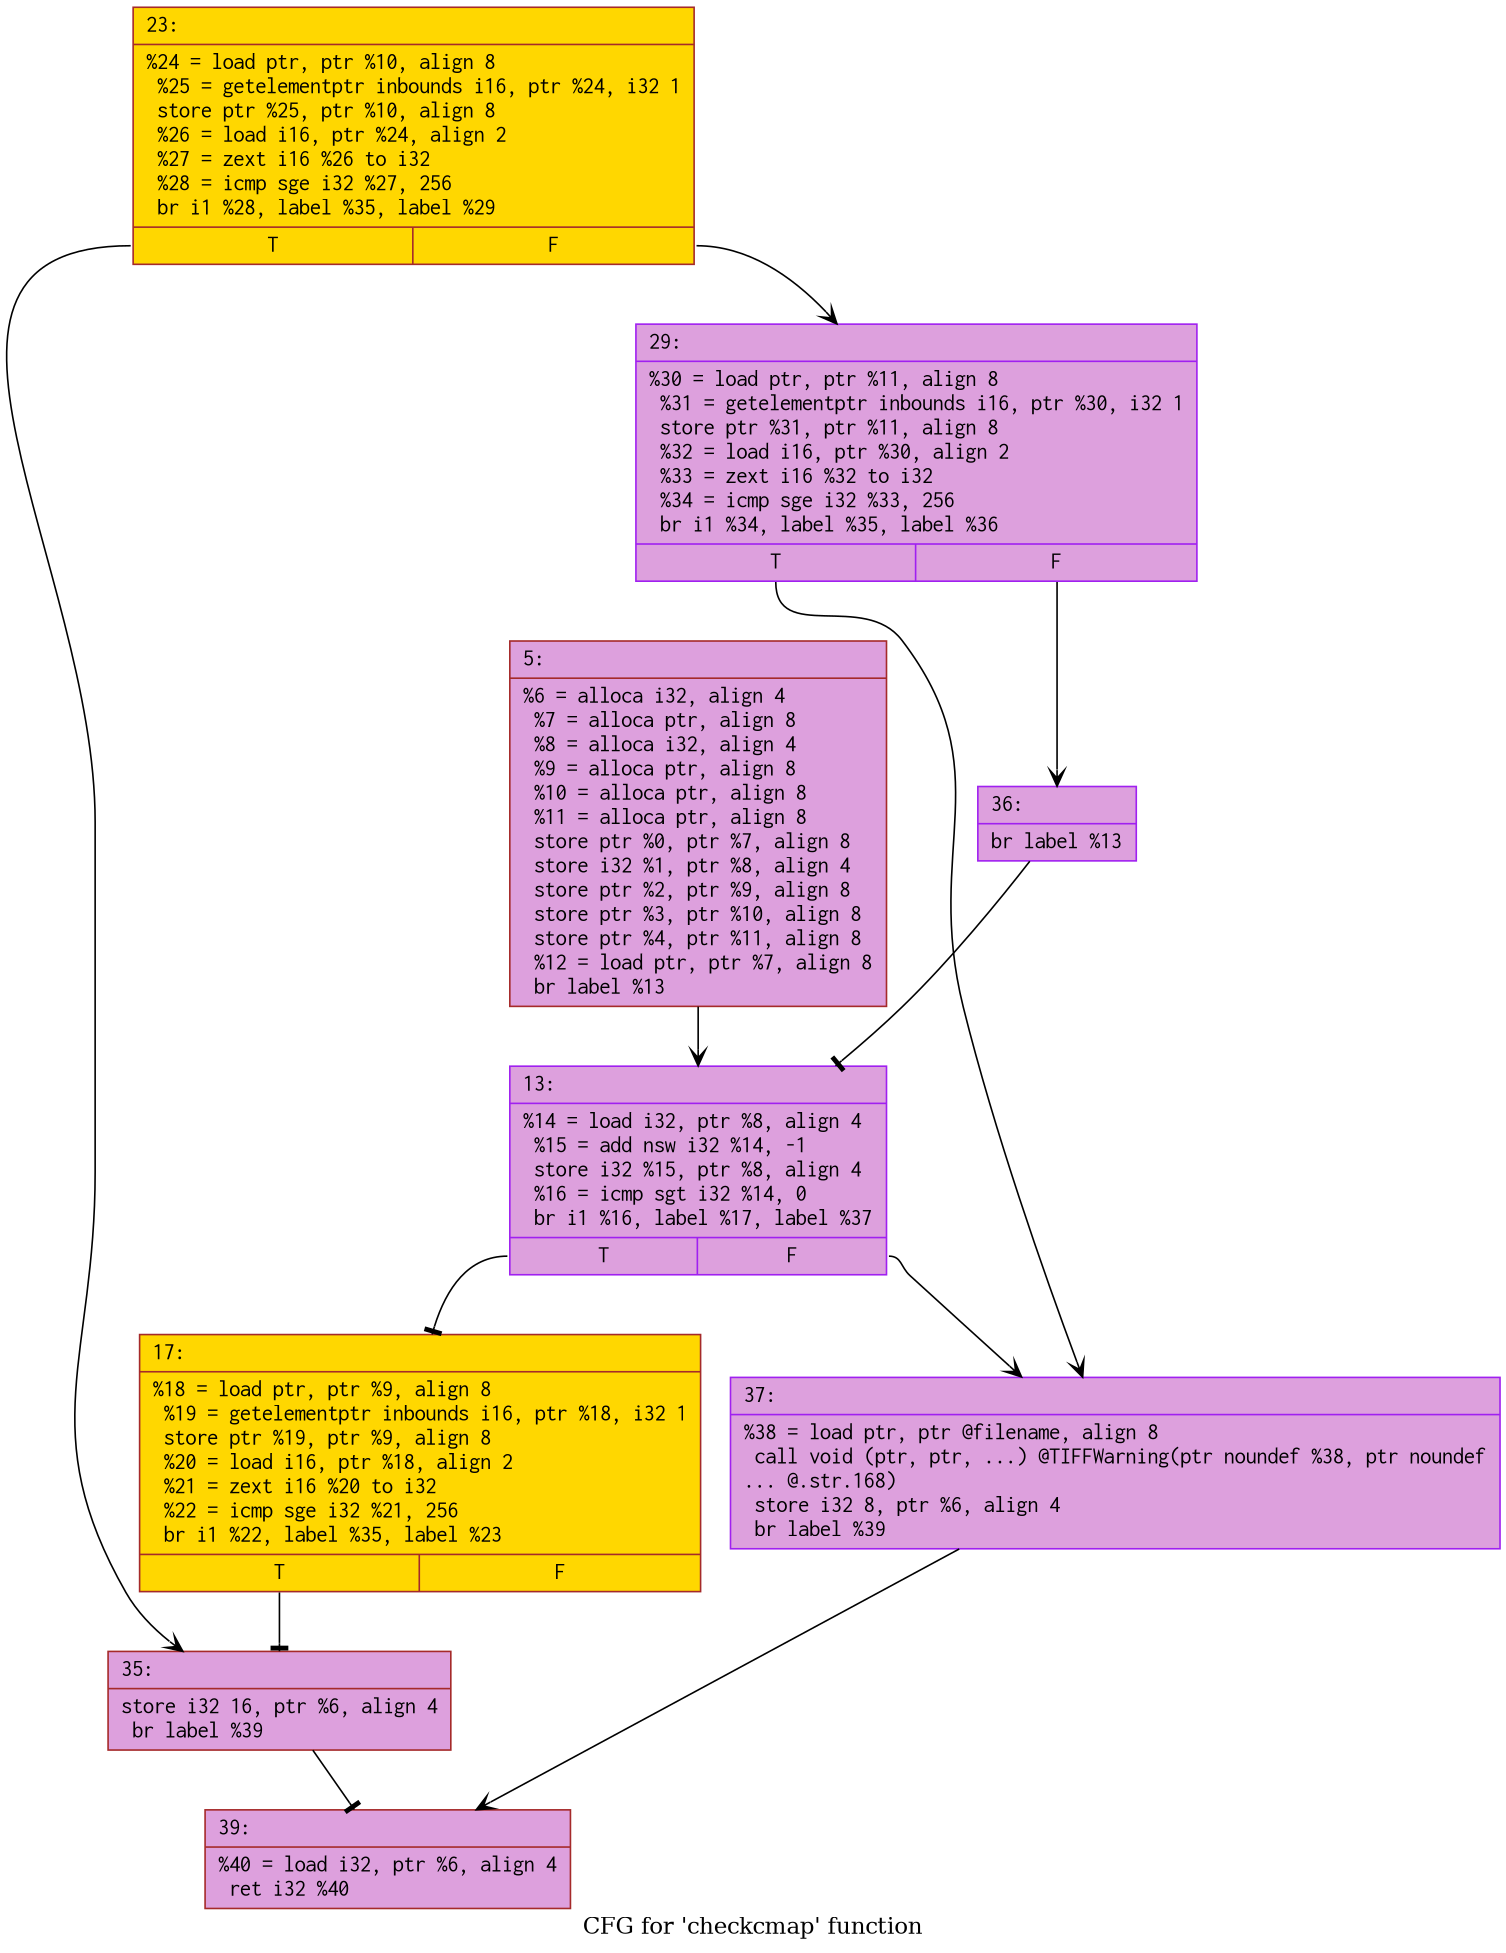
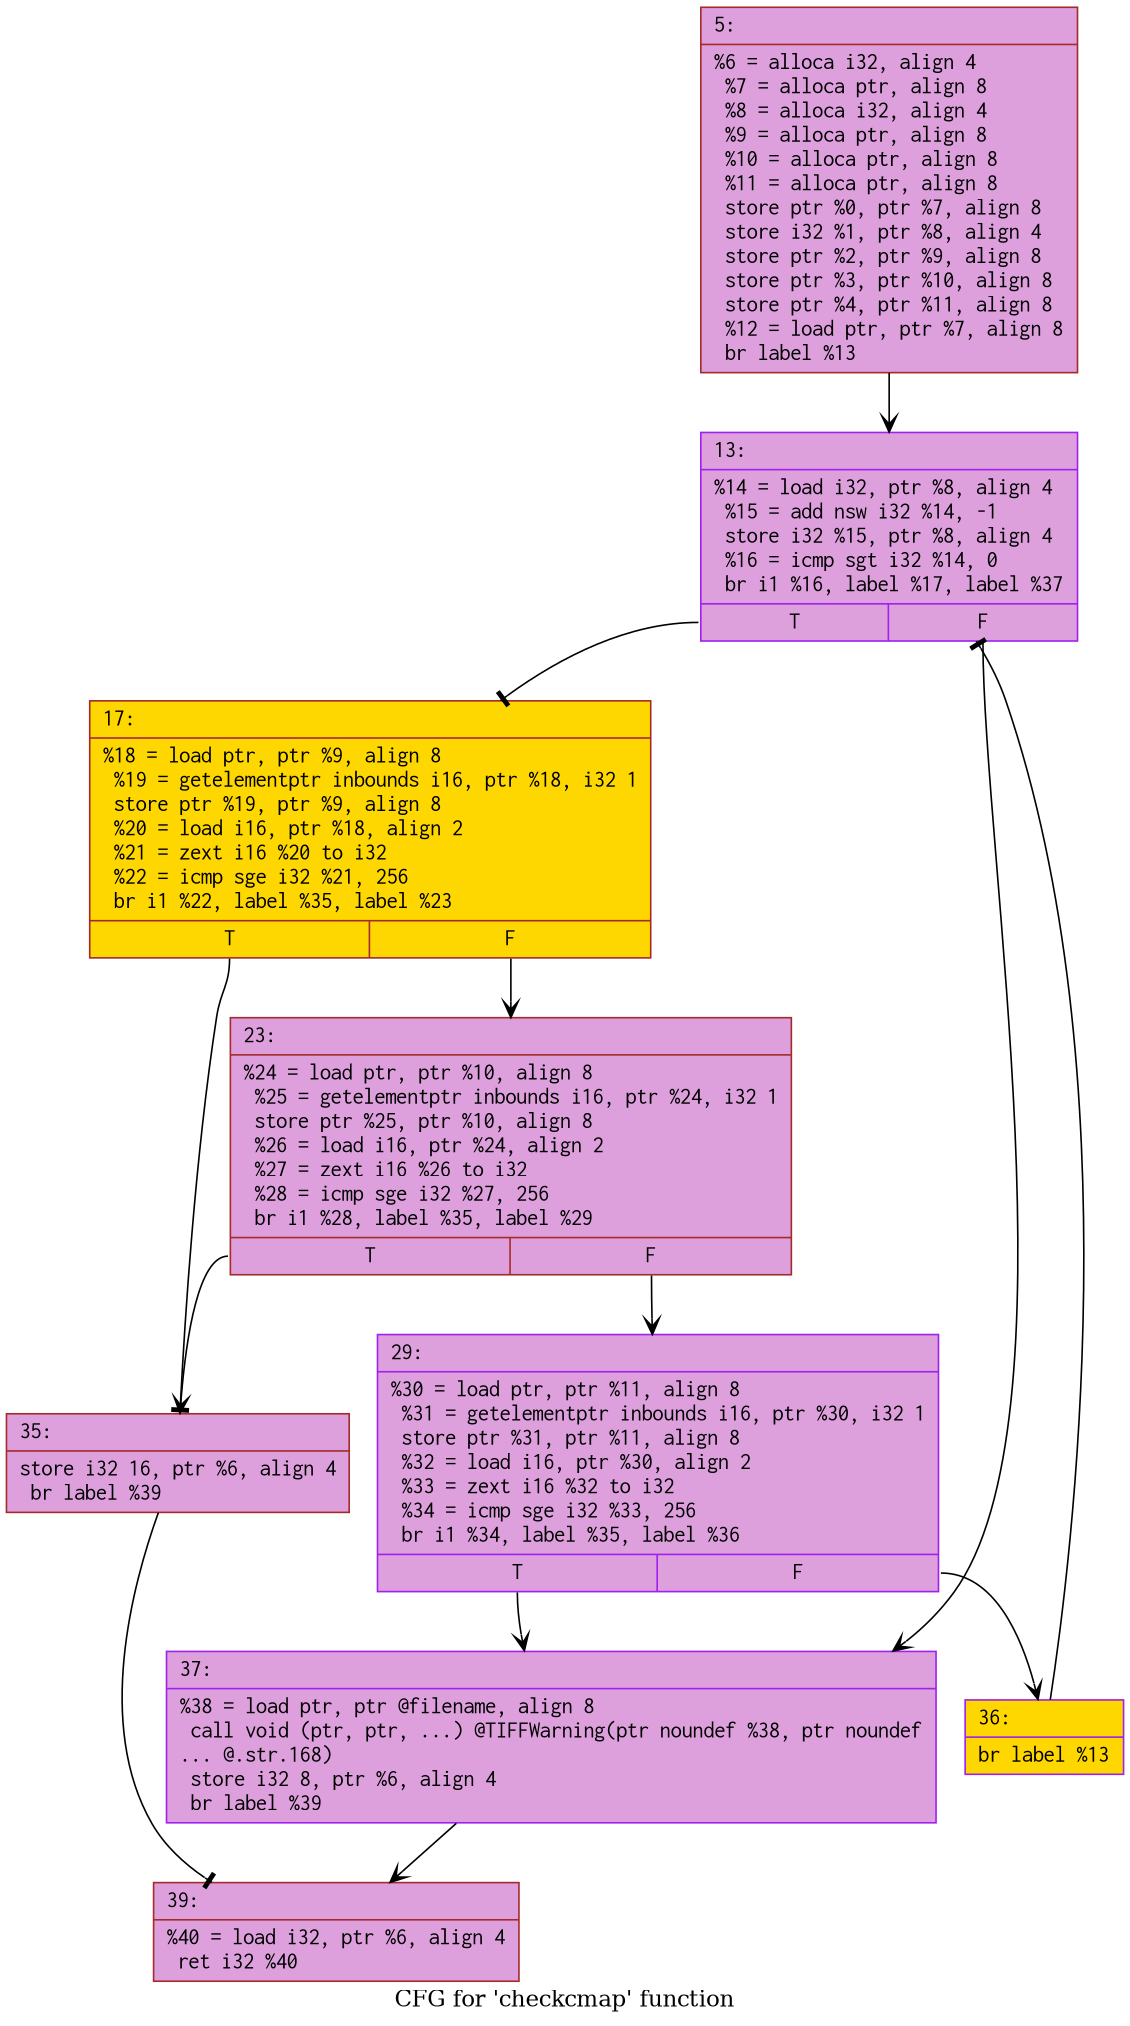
(414, 136) -> (511, 1146)
(1057, 824) -> (1044, 1737)
none -> (511, 980)
